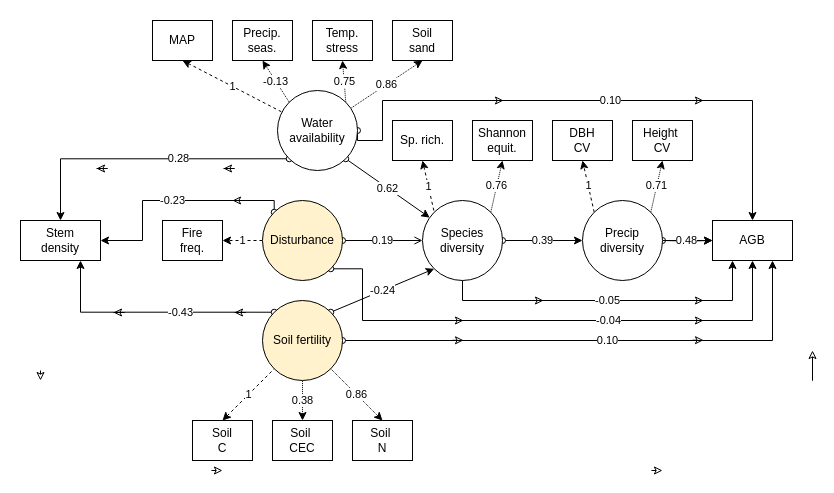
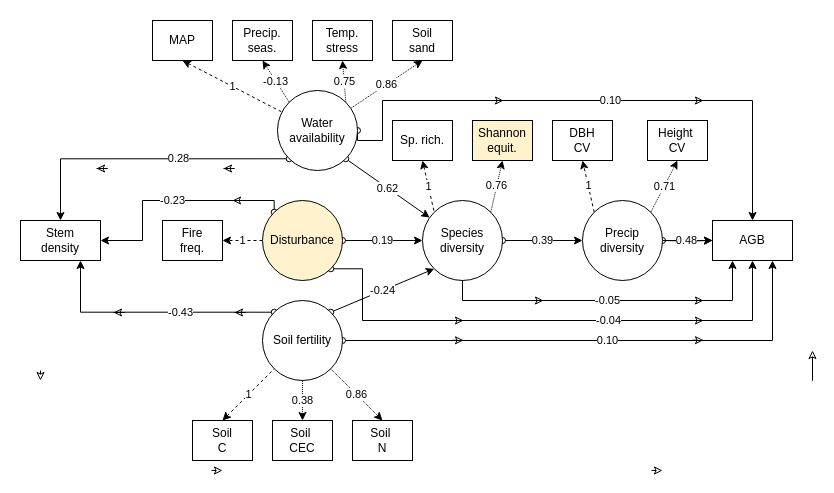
(503, 141) -> (503, 141)
(663, 141) -> (678, 141)
(416, 241) -> (414, 241)
(303, 341) -> (303, 341)
